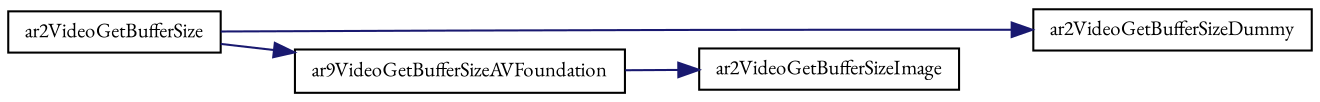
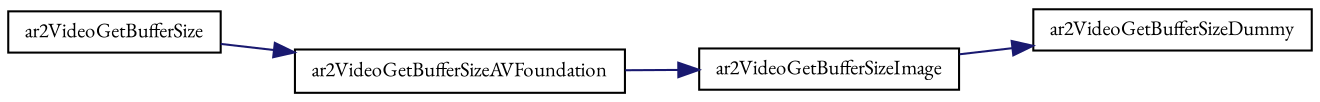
(616, 30) -> (986, 51)
(460, 71) -> (460, 71)
